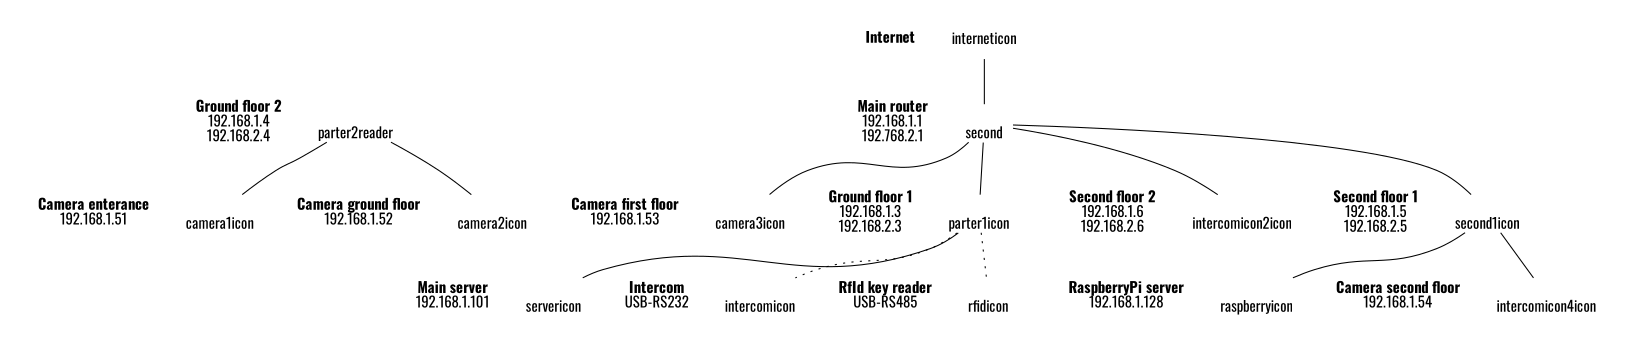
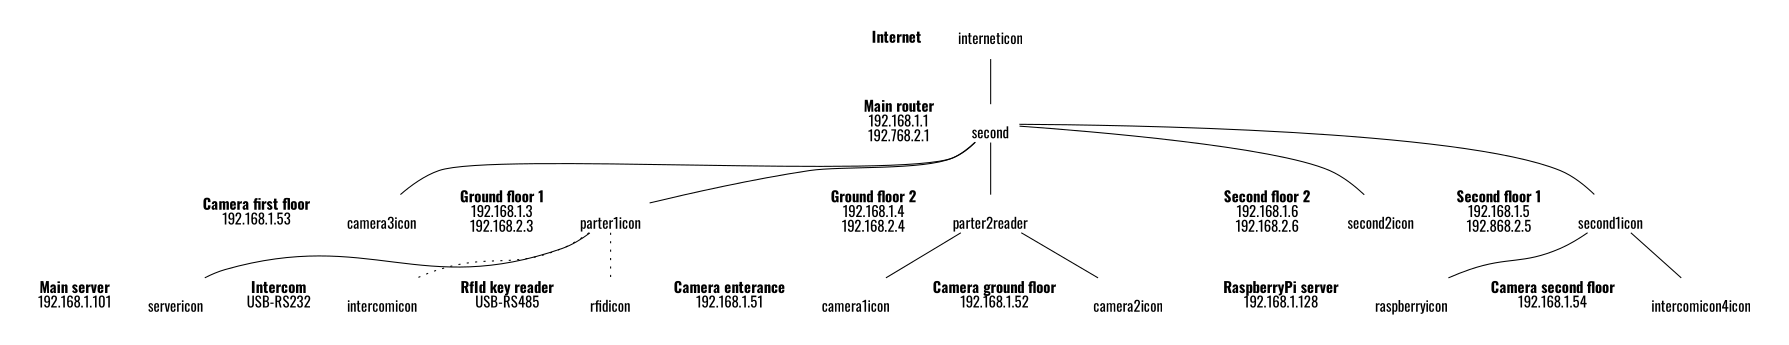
none -> (991, 169)
(1242, 214) -> (1381, 214)
(1376, 227) -> (1499, 227)
